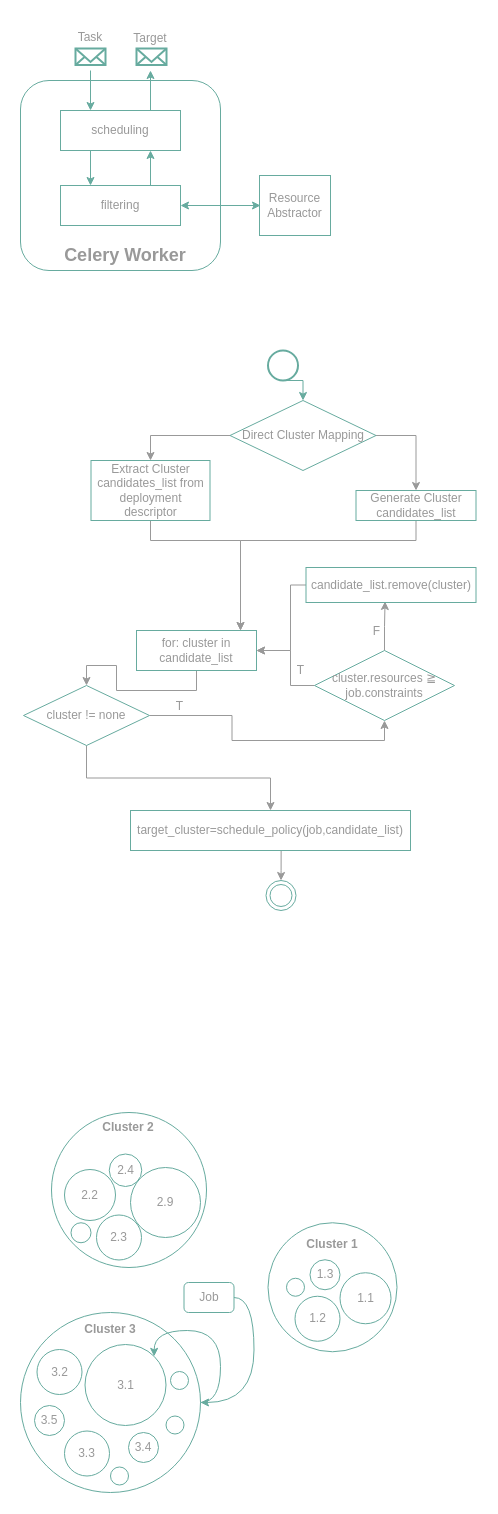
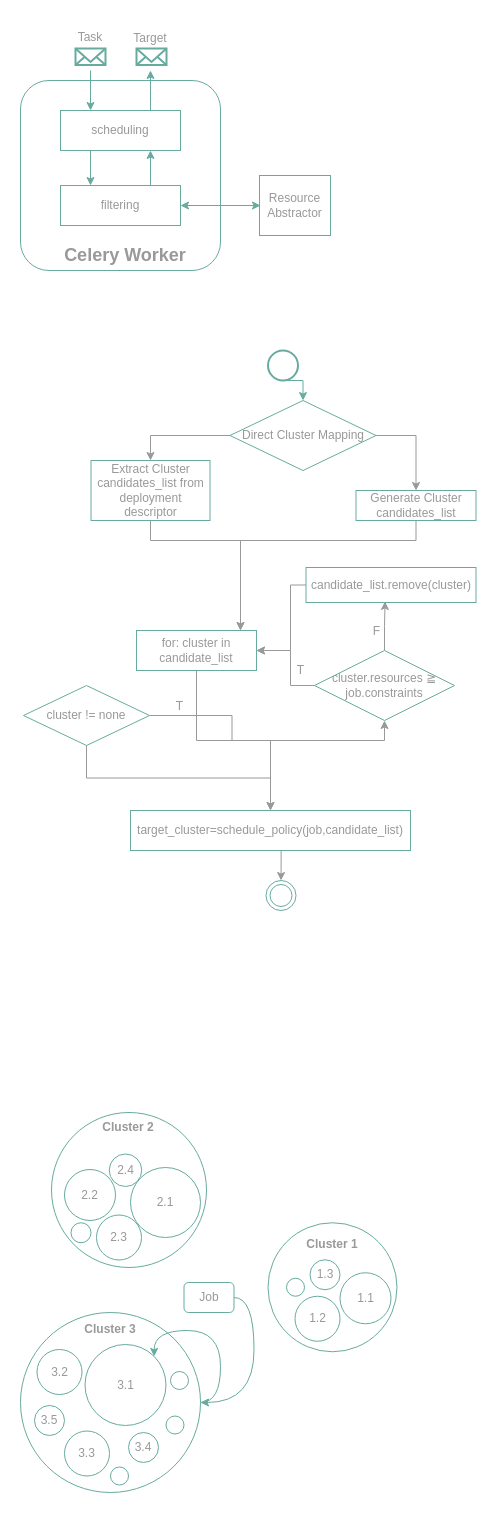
(125, 691) -> (197, 731)
(166, 1203) -> (166, 1203)
